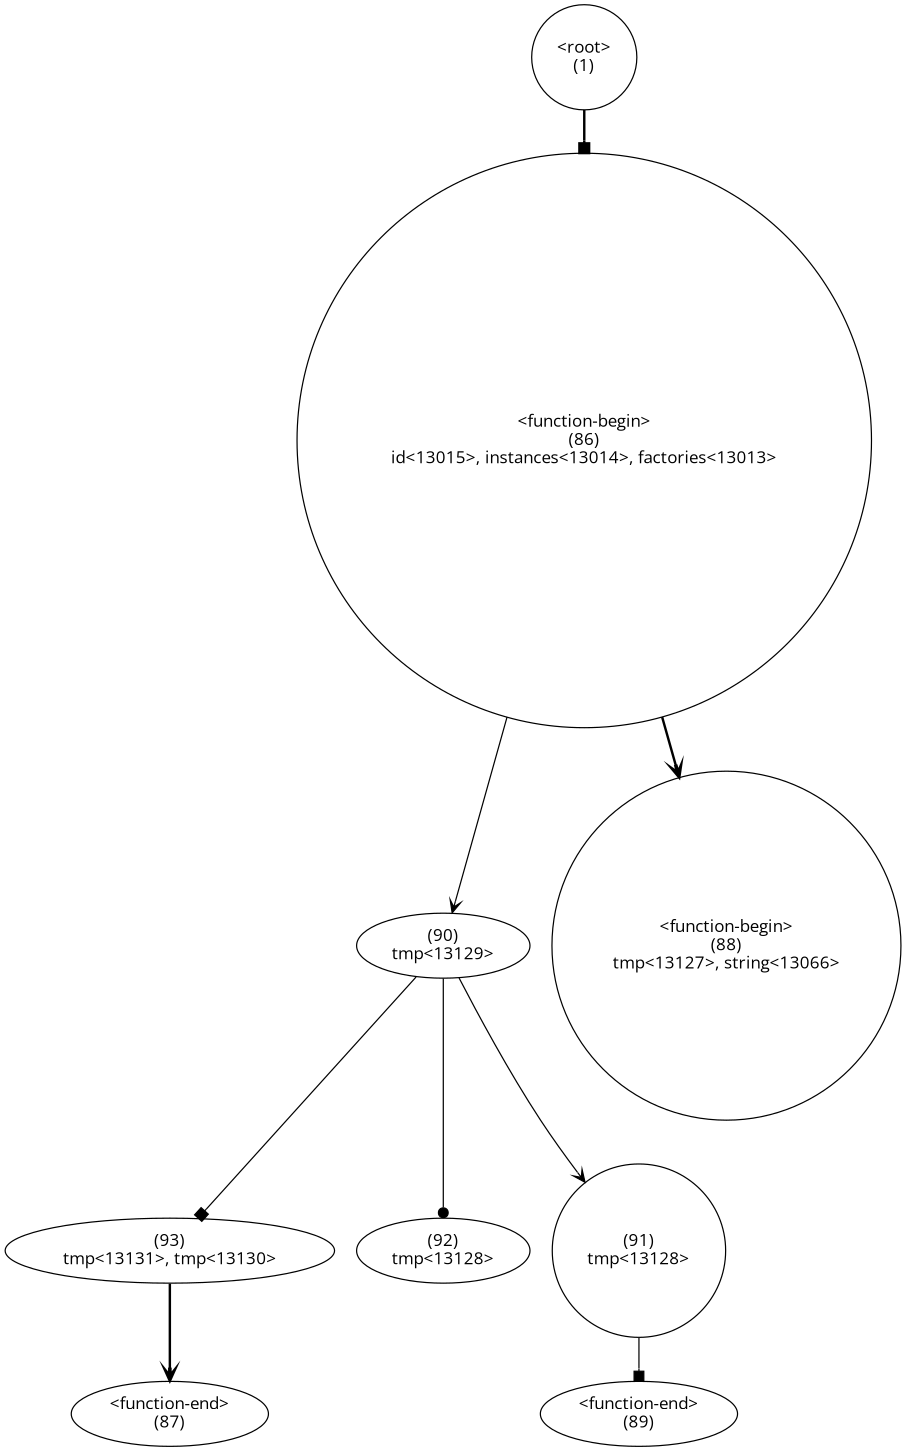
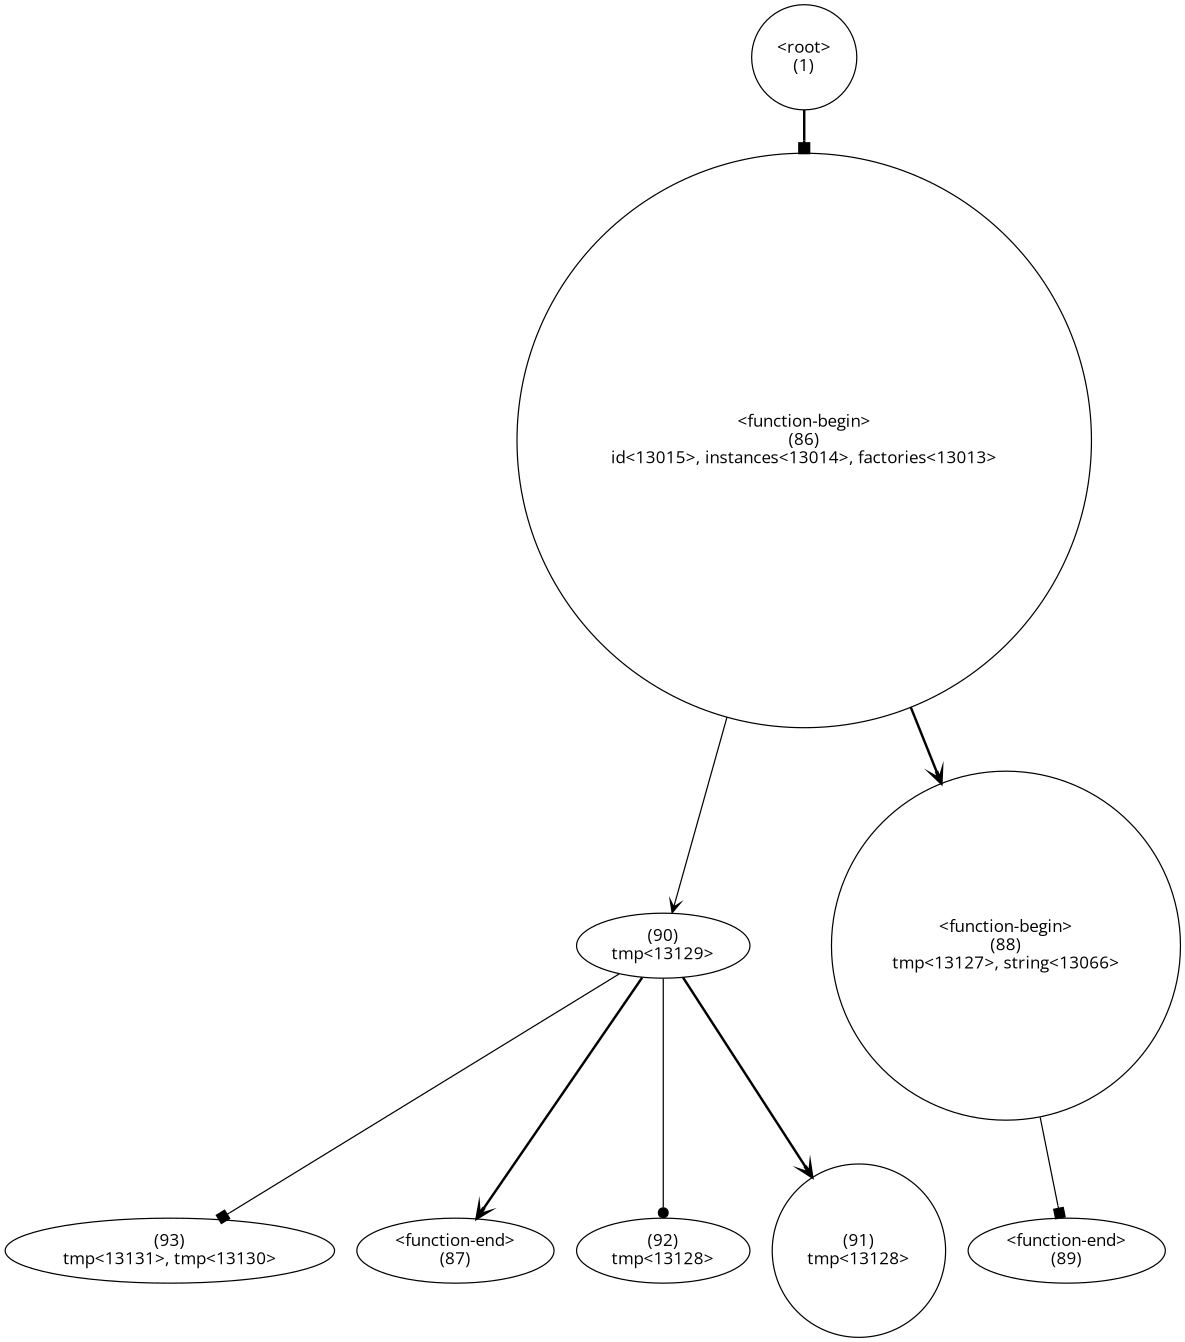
(514, 1078) -> (744, 1072)
(170, 1326) -> (563, 1093)
(639, 1353) -> (1049, 1161)
